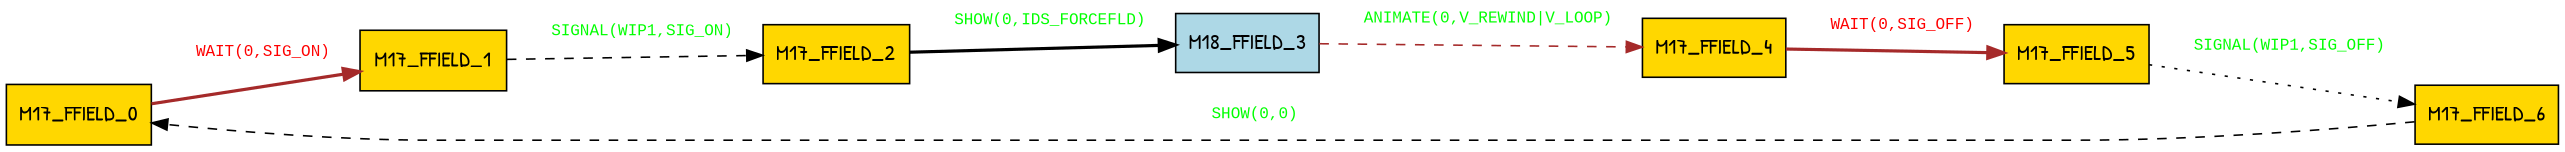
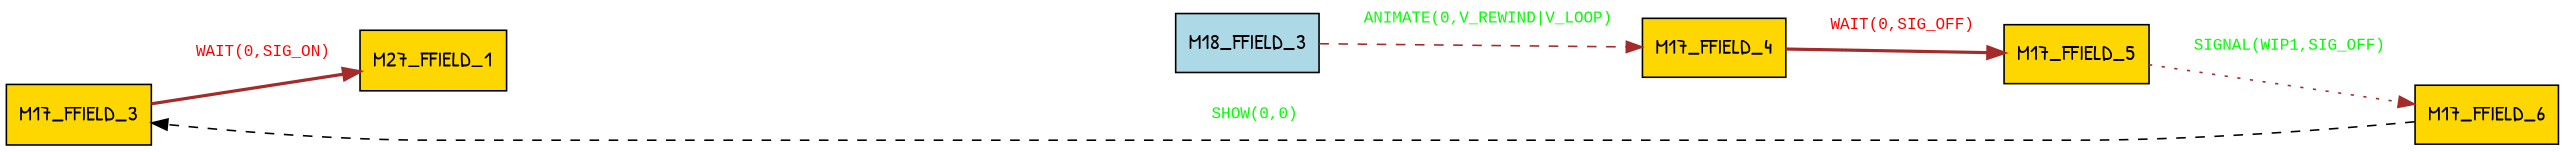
(836, 54) -> none
(433, 61) -> (433, 61)
(2274, 83) -> (2274, 83)
(79, 115) -> (79, 115)
